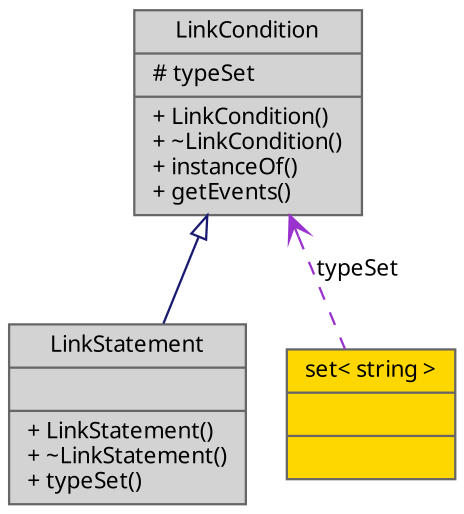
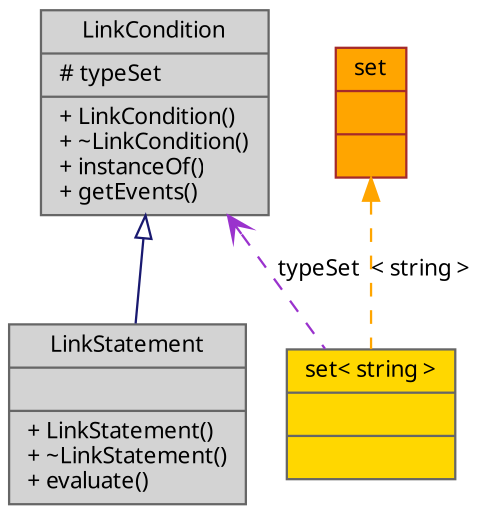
none -> (371, 113)
(85, 481) -> (89, 481)
